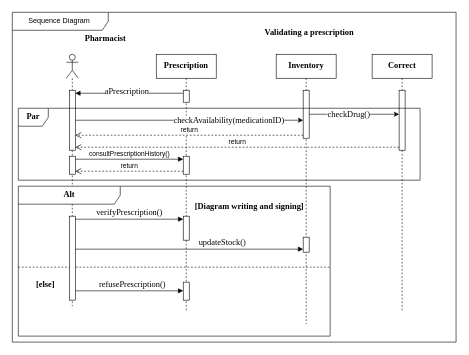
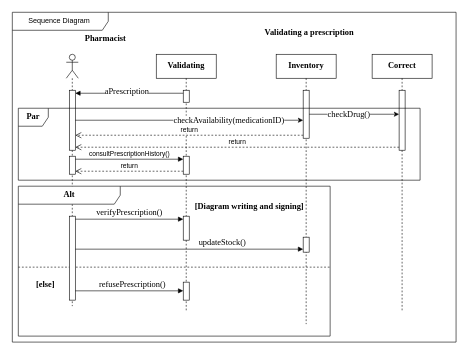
(186, 66) -> (186, 66)
